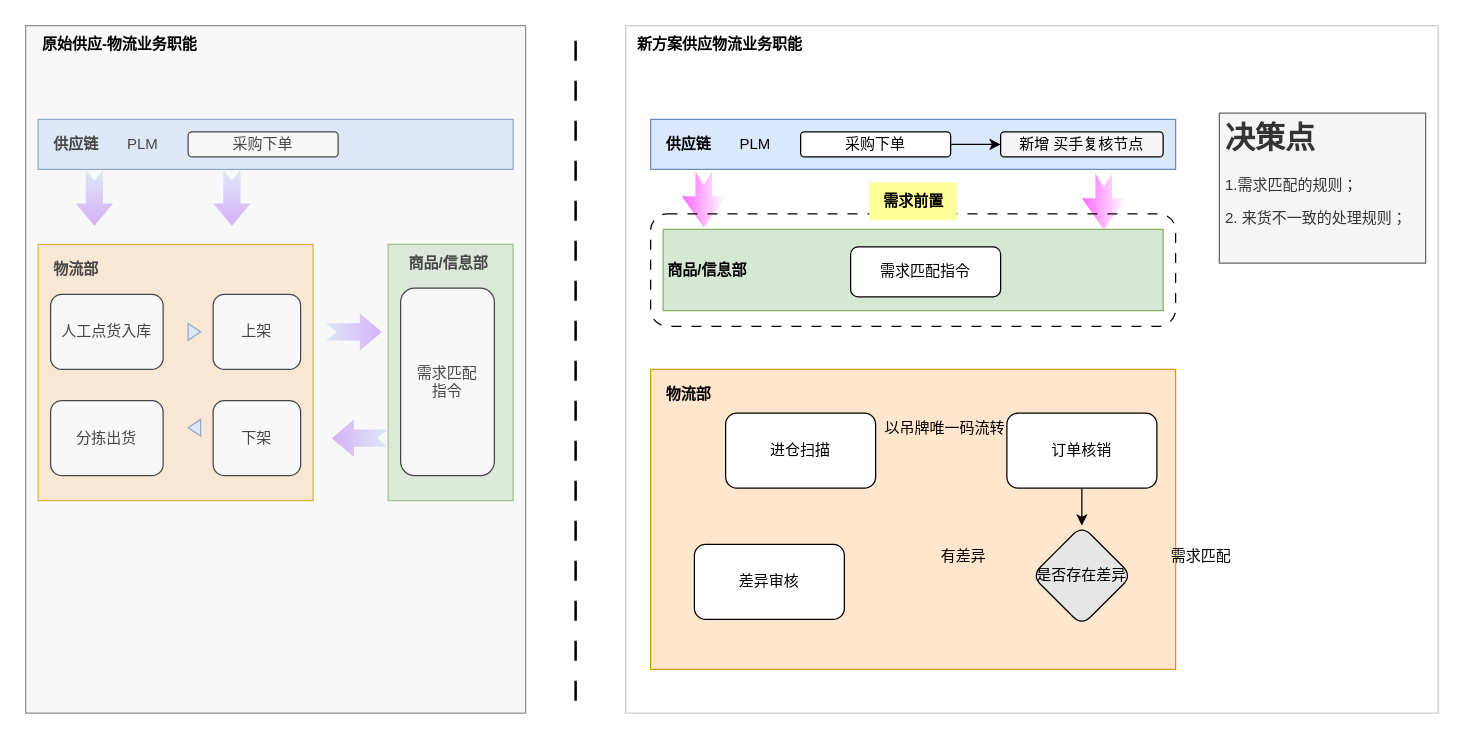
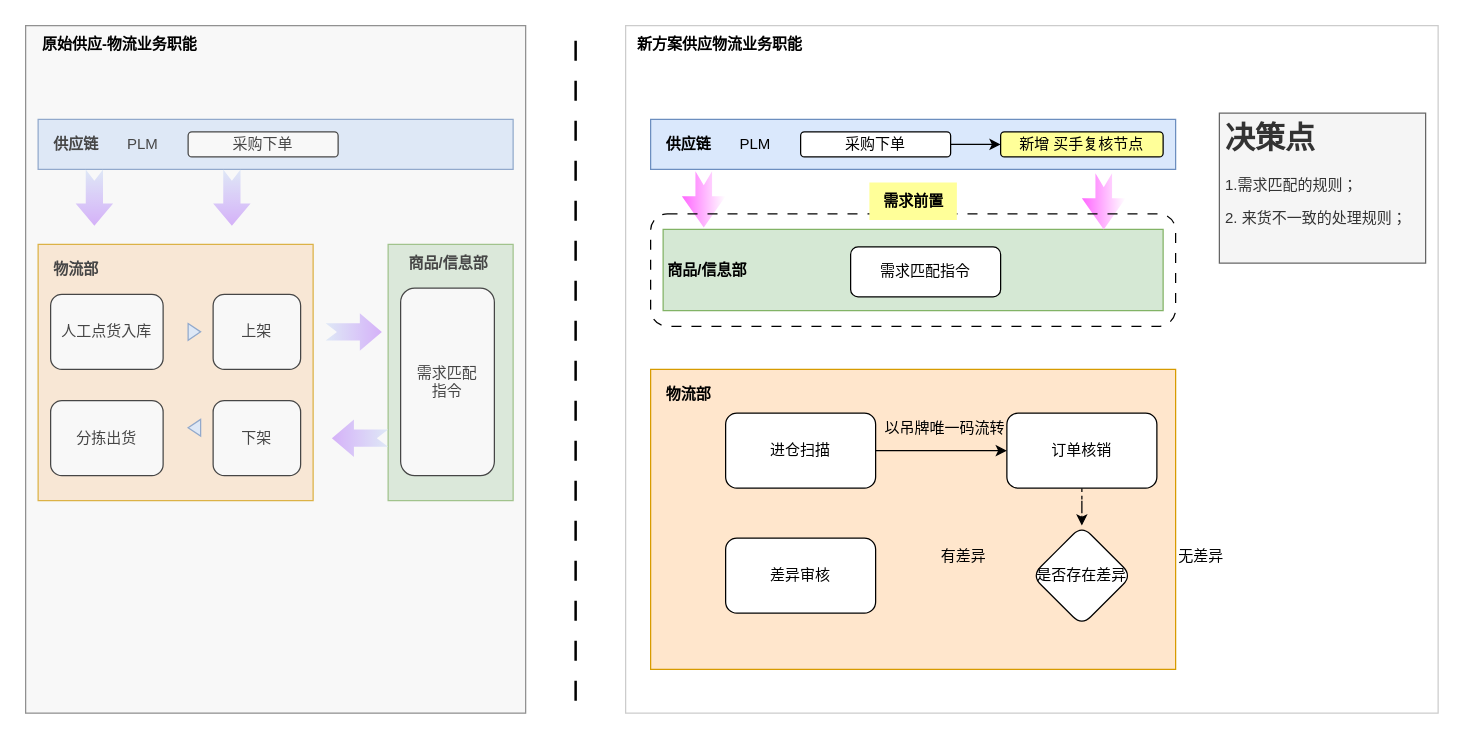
(1082, 144) -> (1082, 144)
none -> (937, 451)
(1082, 496) -> (1082, 496)
(1201, 557) -> (1201, 557)
(1082, 576) -> (1082, 576)
(769, 582) -> (801, 576)
